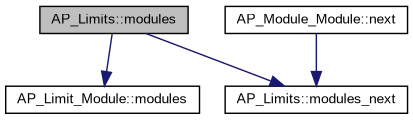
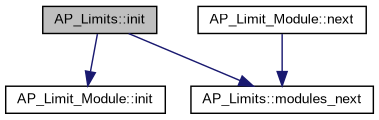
(114, 20) -> (100, 20)
(316, 20) -> (282, 20)
(103, 100) -> (85, 100)
